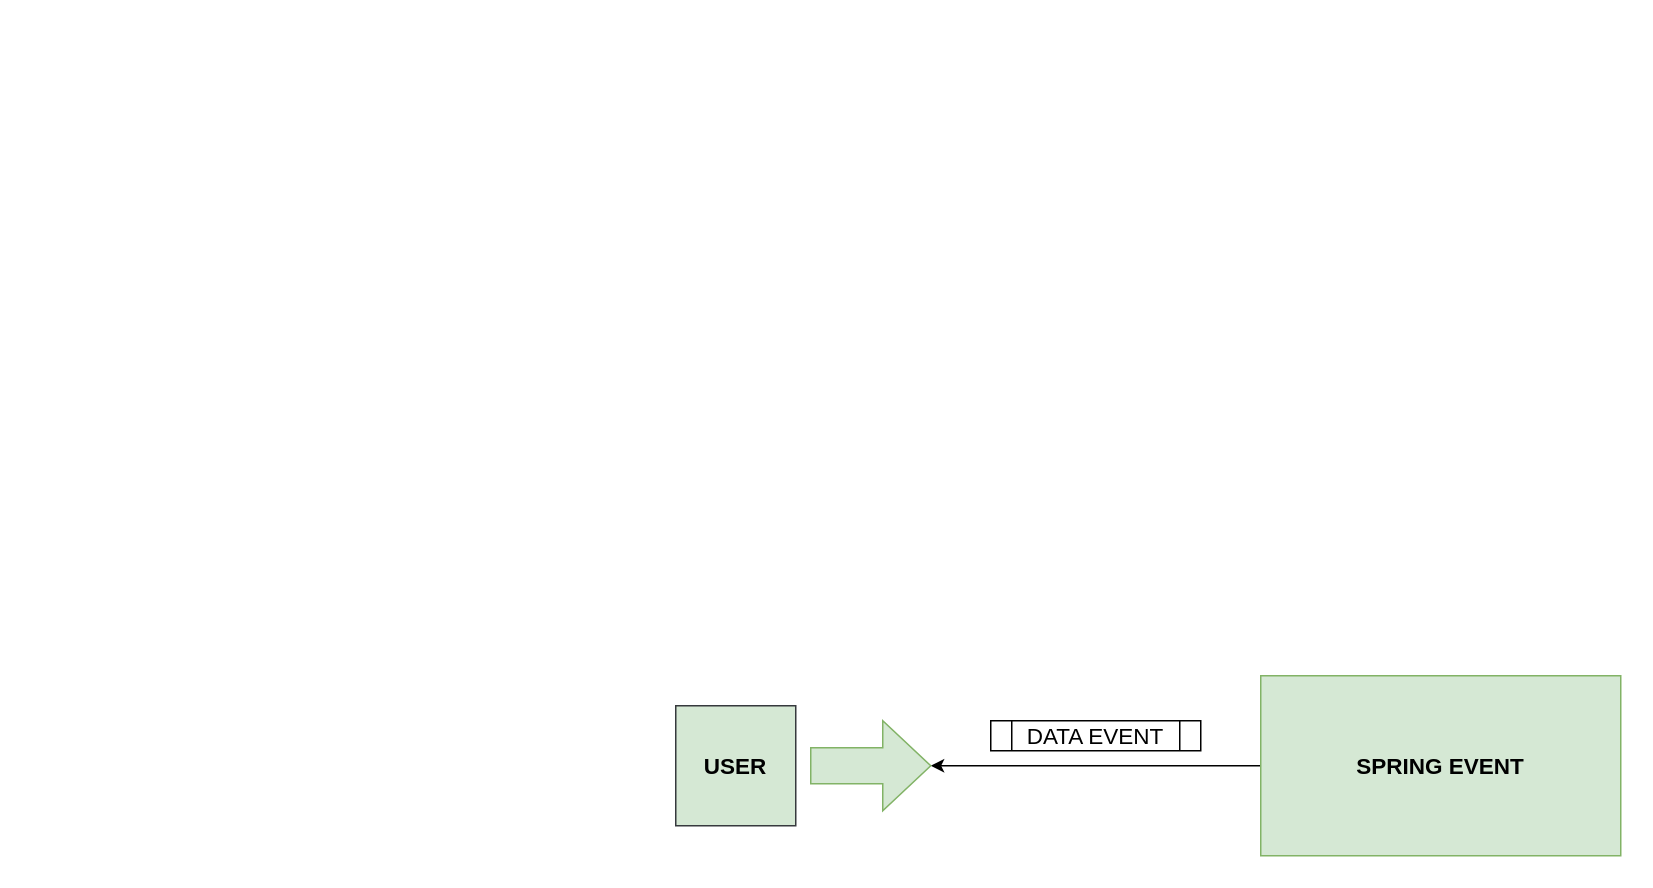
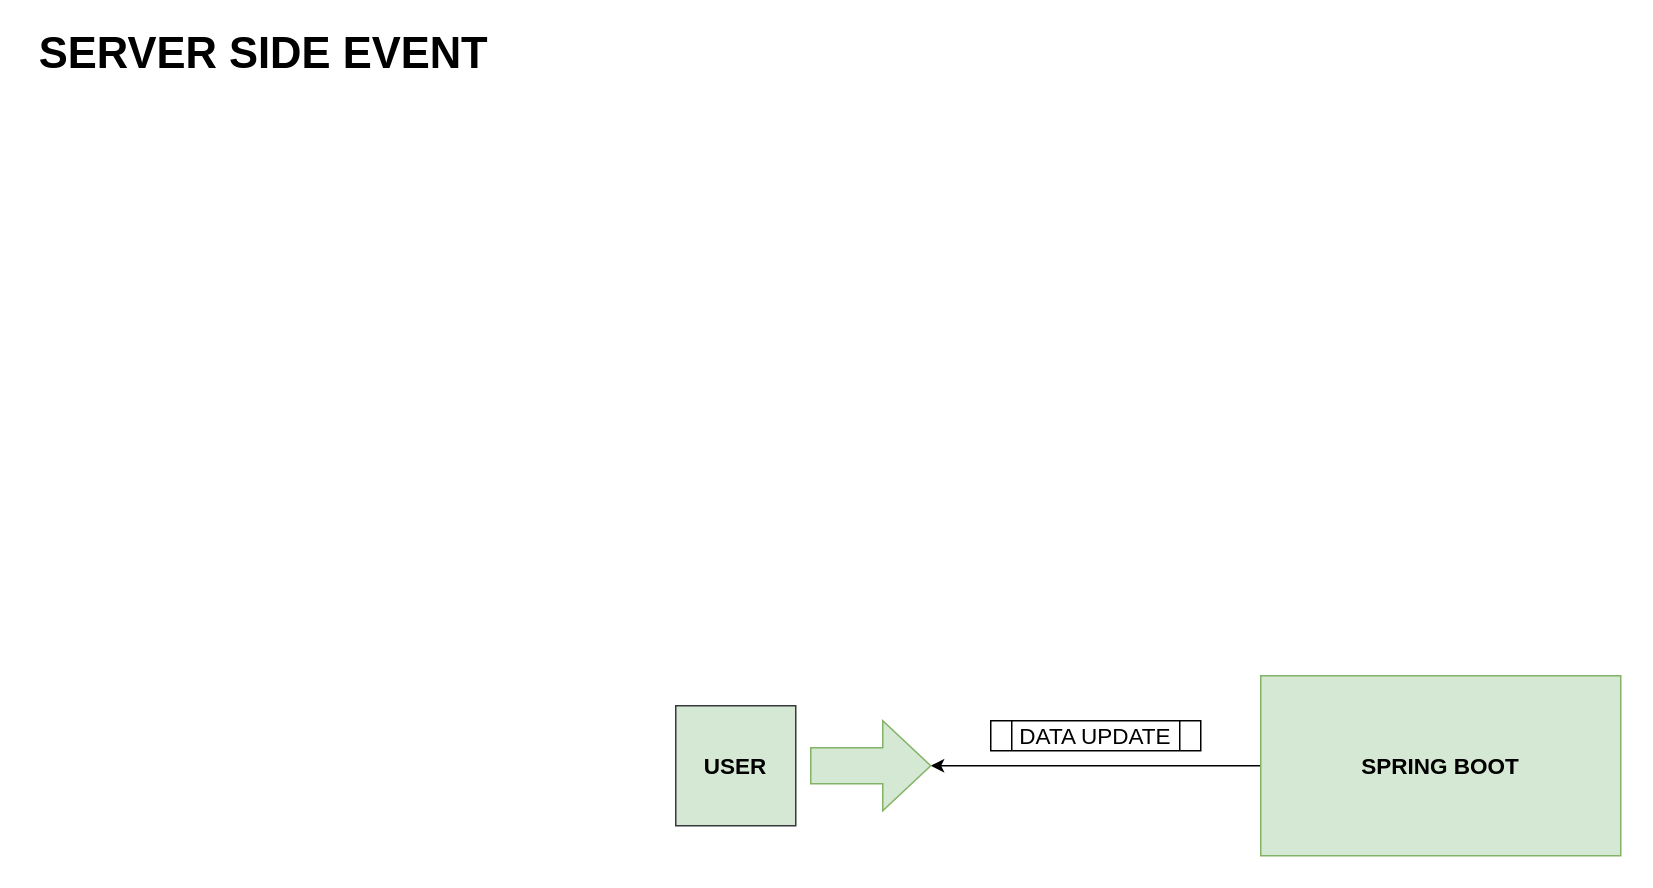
none -> (263, 53)
(1096, 736) -> (1096, 736)
(1441, 766) -> (1441, 766)
